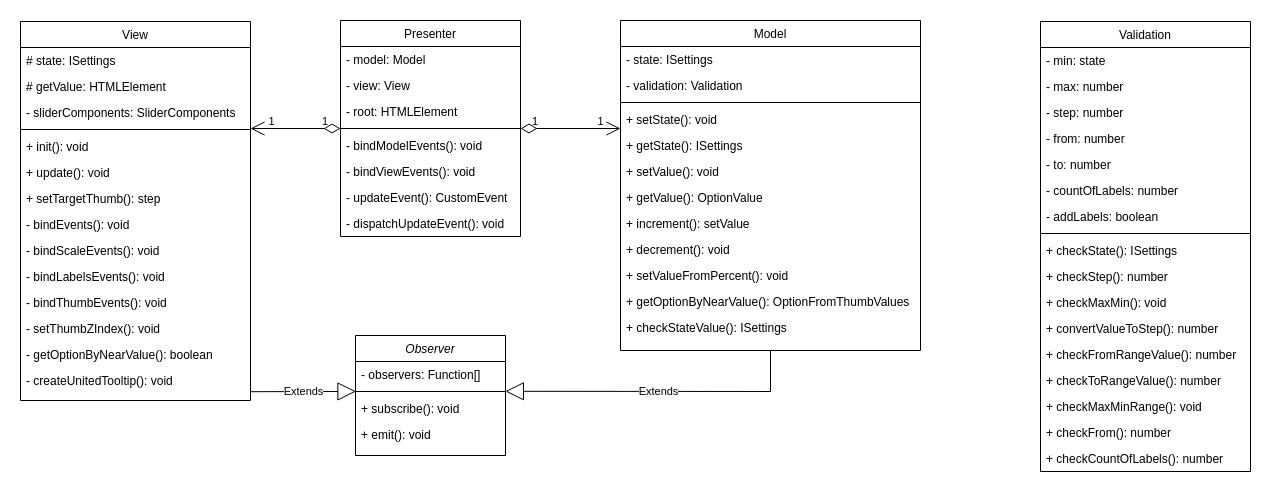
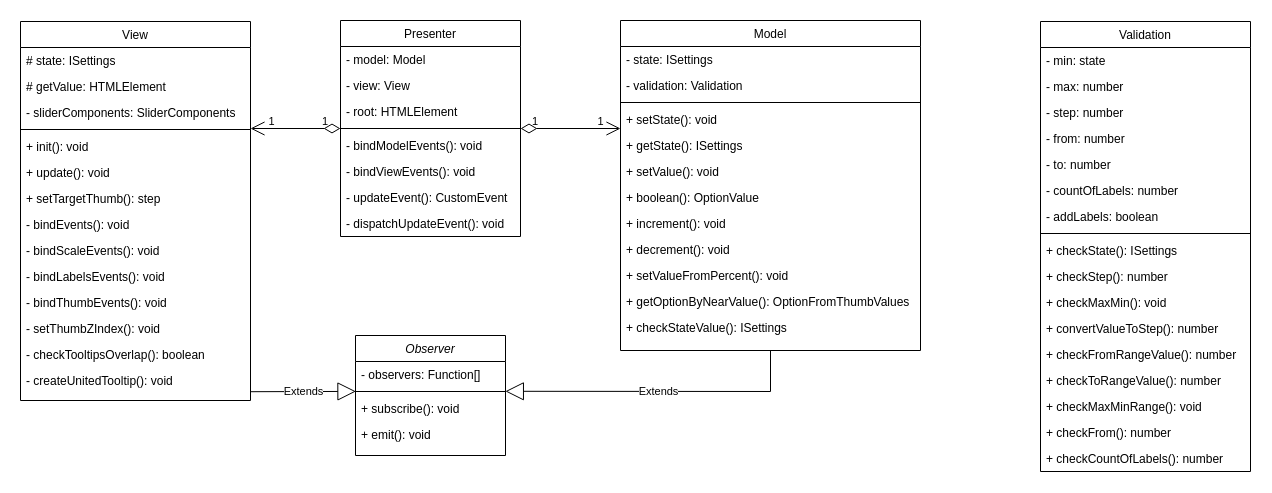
(701, 198) -> (697, 198)
(695, 224) -> (682, 224)
(128, 355) -> (126, 355)
